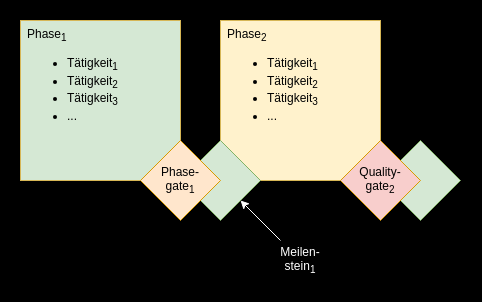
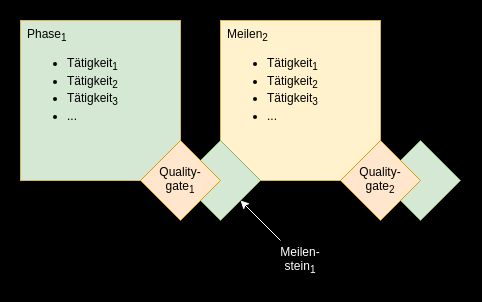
(258, 64) -> (258, 64)
(181, 181) -> (181, 181)
(381, 181) -> (381, 181)
